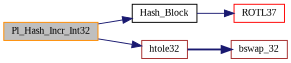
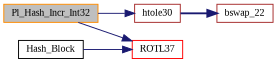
(110, 22) -> (101, 30)
(165, 49) -> (157, 13)
(259, 49) -> (245, 13)
